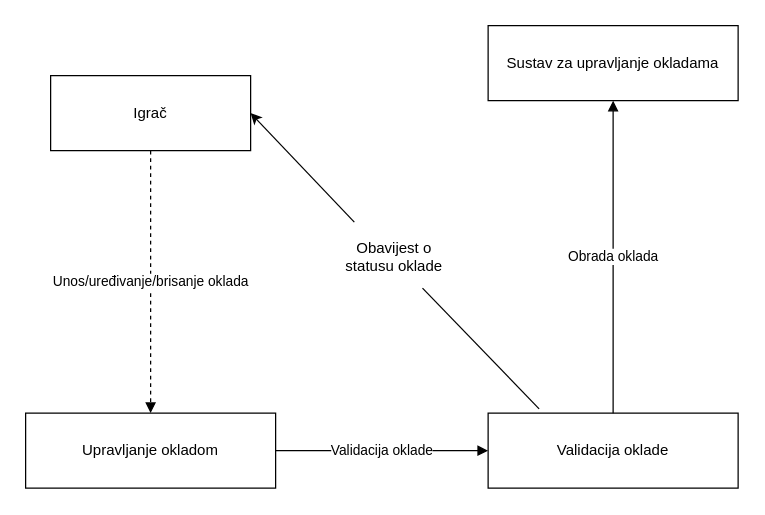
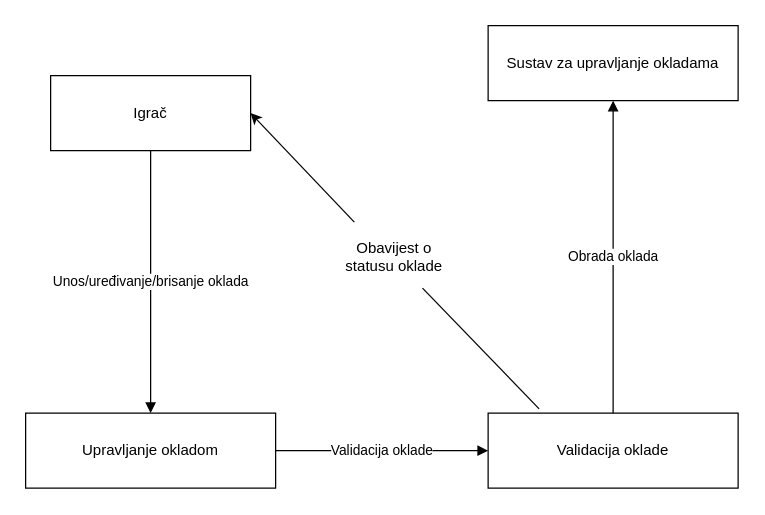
(151, 212) -> (151, 212)
